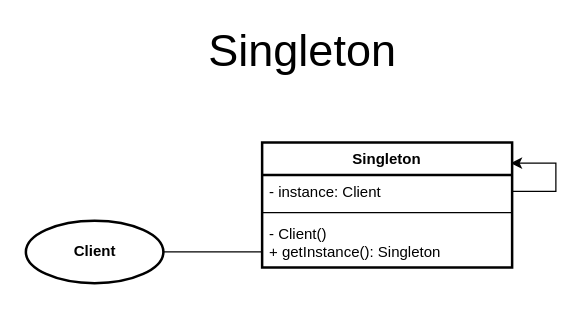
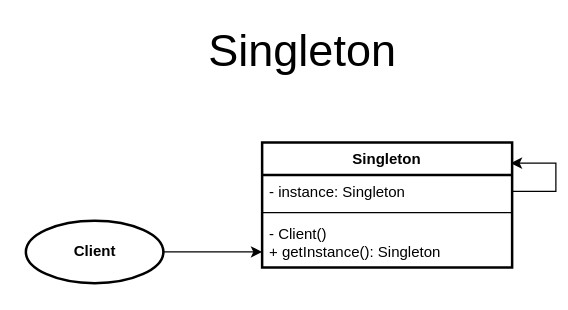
(333, 192) -> (345, 192)
(254, 252) -> (252, 252)
